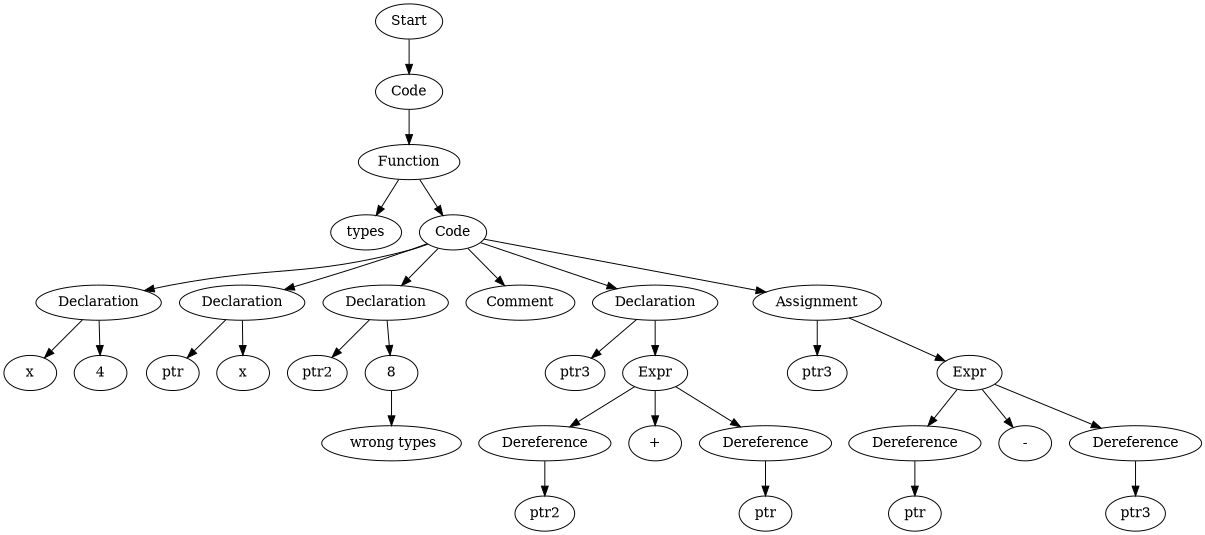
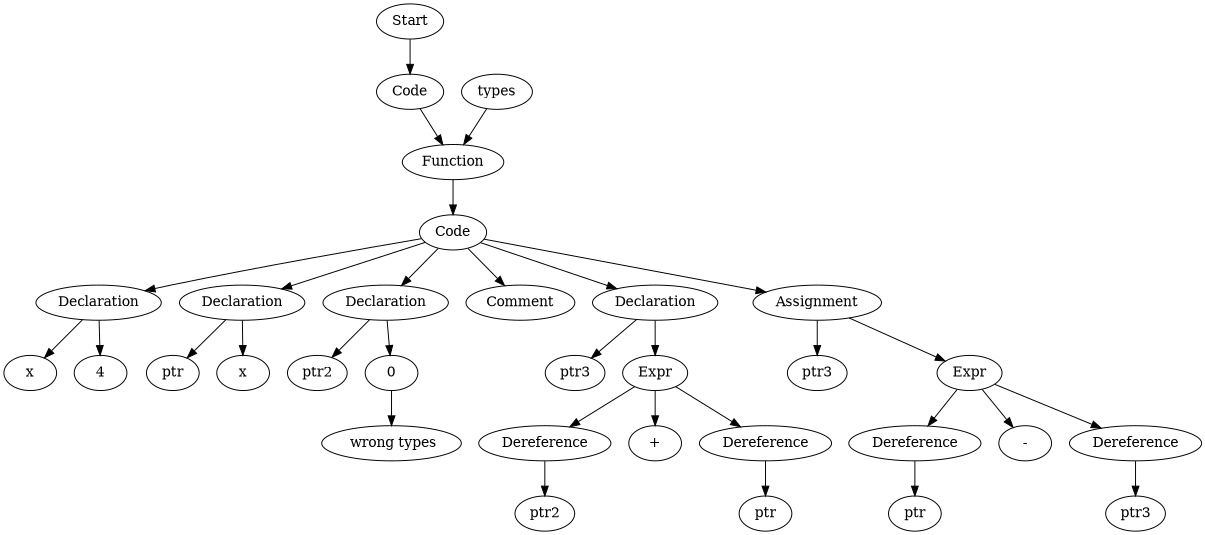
(390, 193) -> (478, 123)
(392, 373) -> (392, 373)
